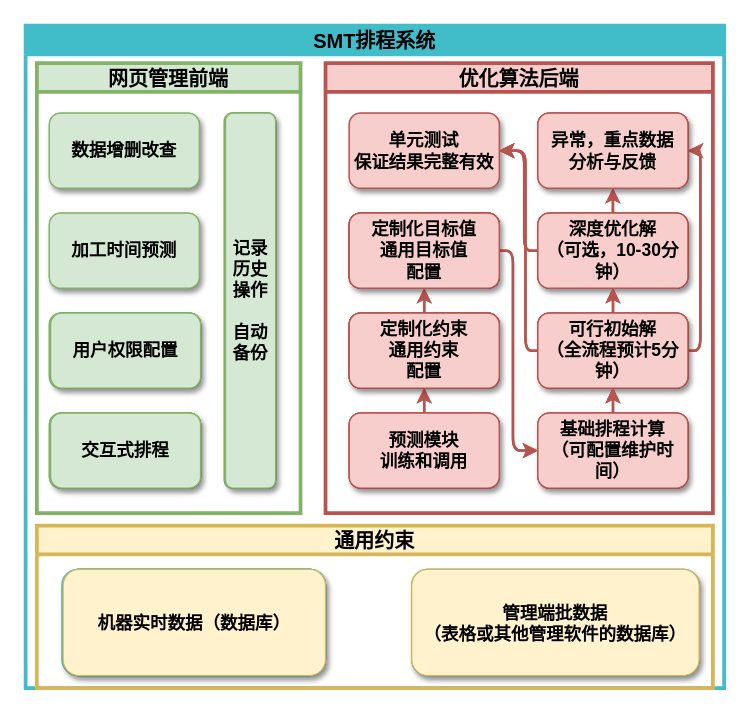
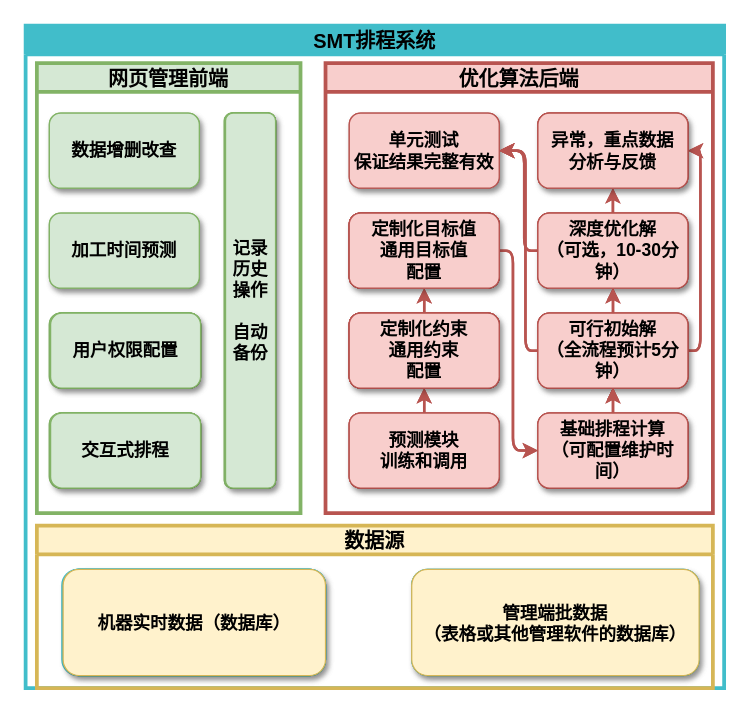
(374, 541) -> (374, 541)
